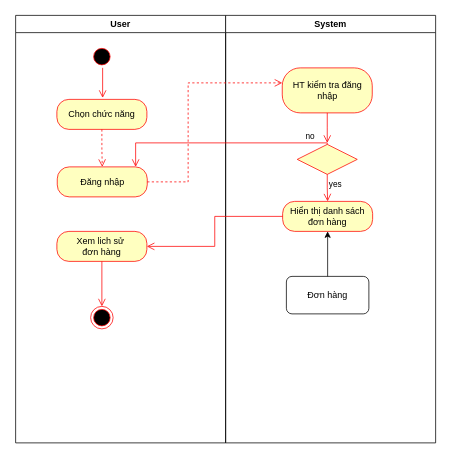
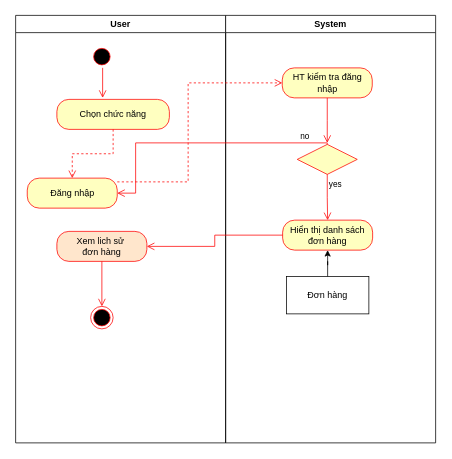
(327, 90) -> (327, 83)
(102, 114) -> (113, 114)
(102, 182) -> (72, 193)
(327, 216) -> (327, 235)
(102, 246) -> (102, 246)
(327, 295) -> (327, 295)
